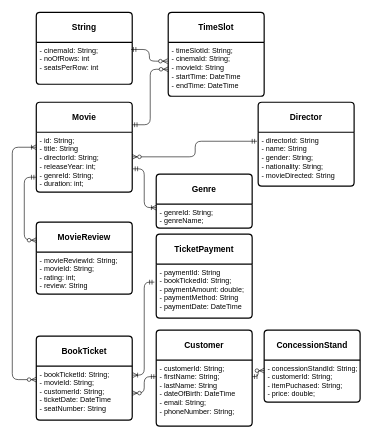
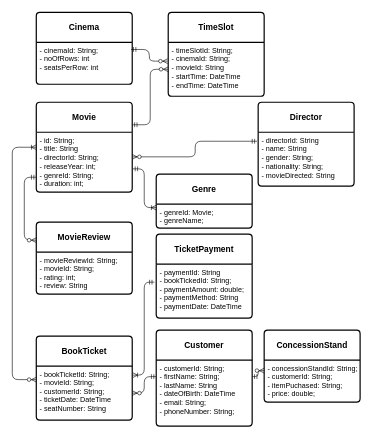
(84, 27) -> (84, 27)
(192, 217) -> (189, 217)
